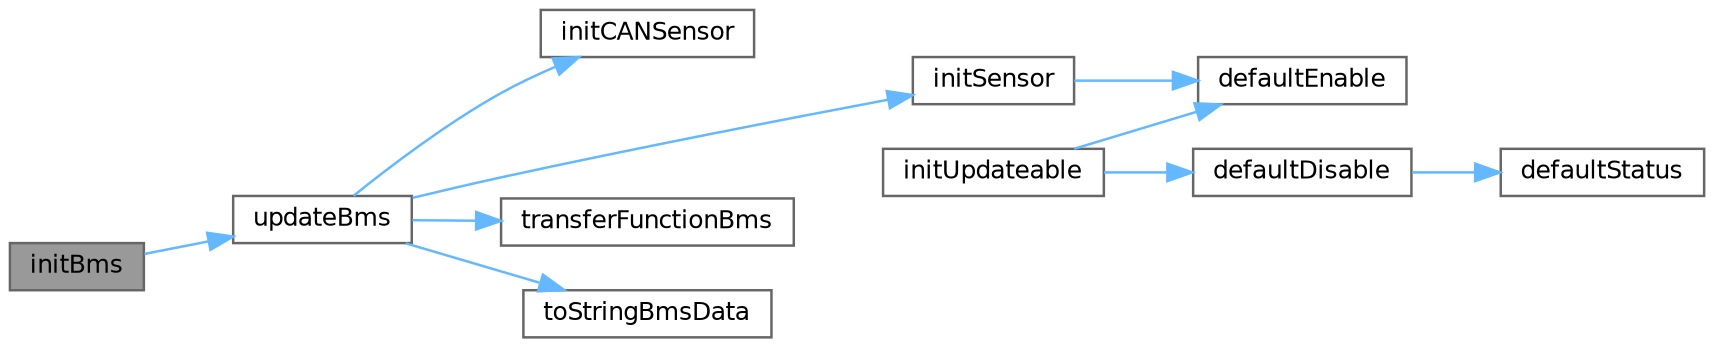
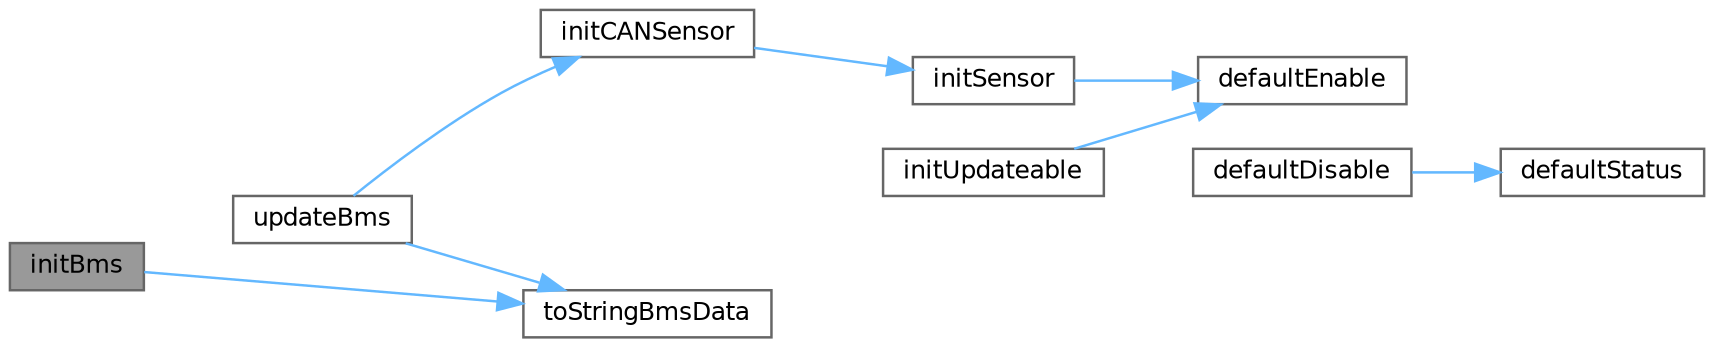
(650, 146) -> (821, 57)
(1135, 172) -> none
(647, 222) -> none
(177, 248) -> (321, 287)
